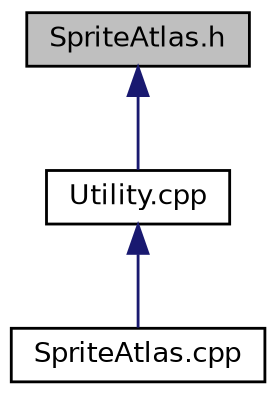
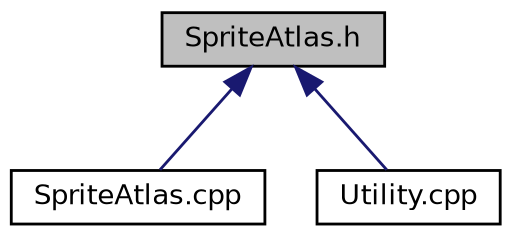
(138, 291) -> (196, 129)
